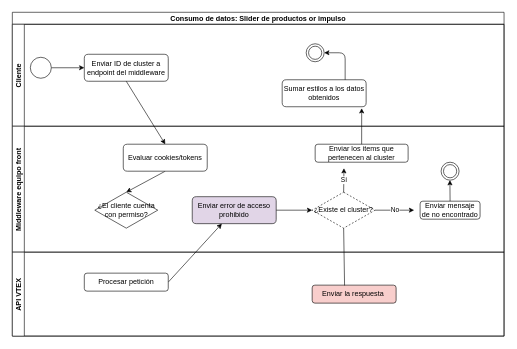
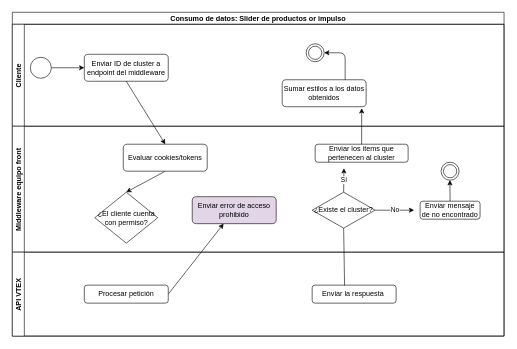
(126, 210) -> (126, 218)
(306, 210) -> none
(344, 210) -> (344, 210)
(126, 282) -> (126, 294)
(354, 294) -> (354, 294)
